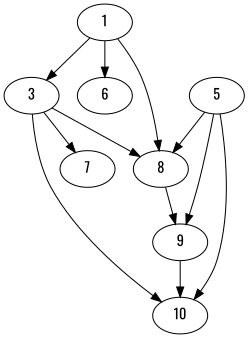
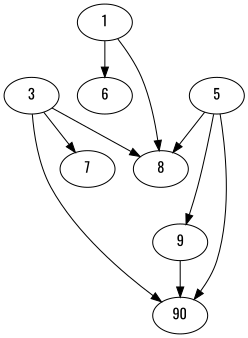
(72, 55) -> none
(169, 201) -> none
(180, 316) -> (180, 316)
